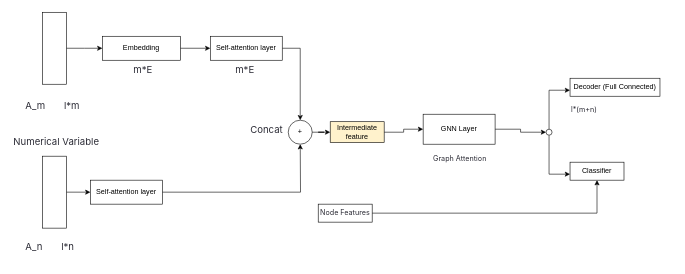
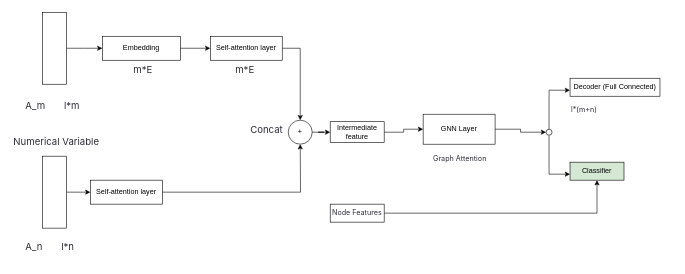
(357, 132) -> (357, 132)
(597, 171) -> (597, 171)
(345, 213) -> (357, 213)
